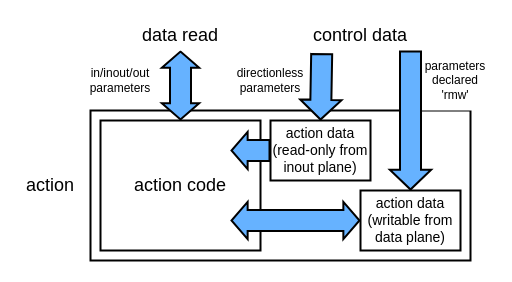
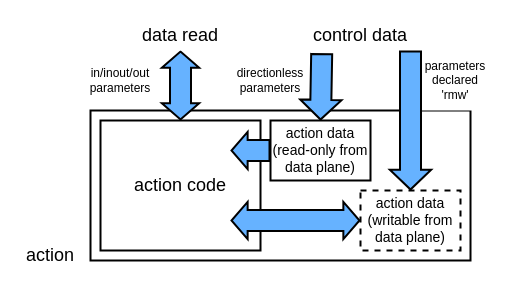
(321, 151) -> (321, 151)
(51, 186) -> (51, 256)
(411, 221) -> (411, 221)
